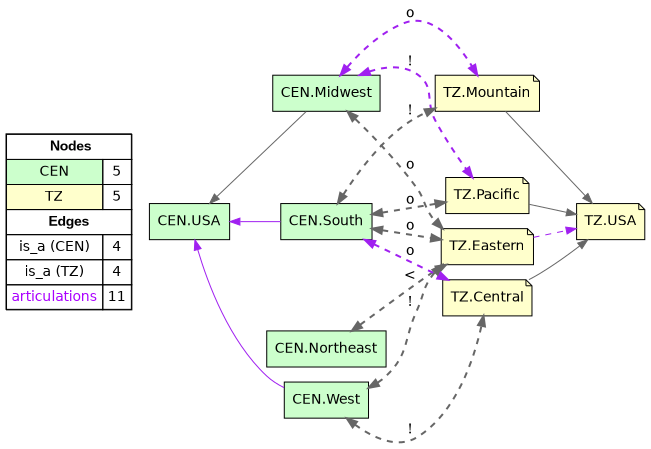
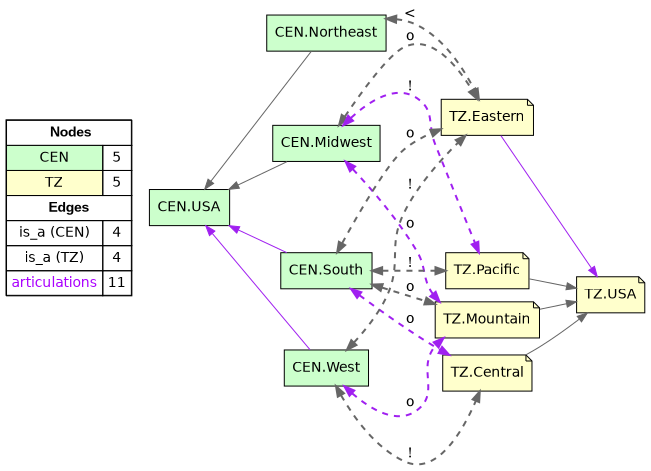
(411, 111) -> (411, 287)
none -> (261, 116)
(411, 200) -> (411, 263)
(550, 234) -> (546, 202)
none -> (416, 411)
